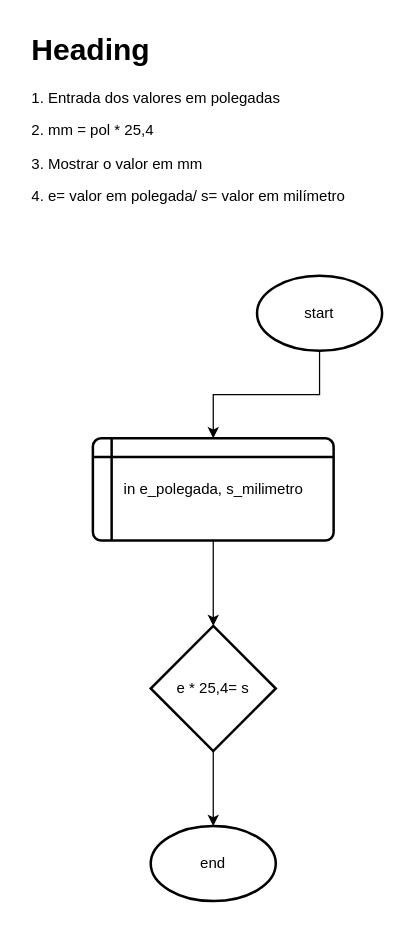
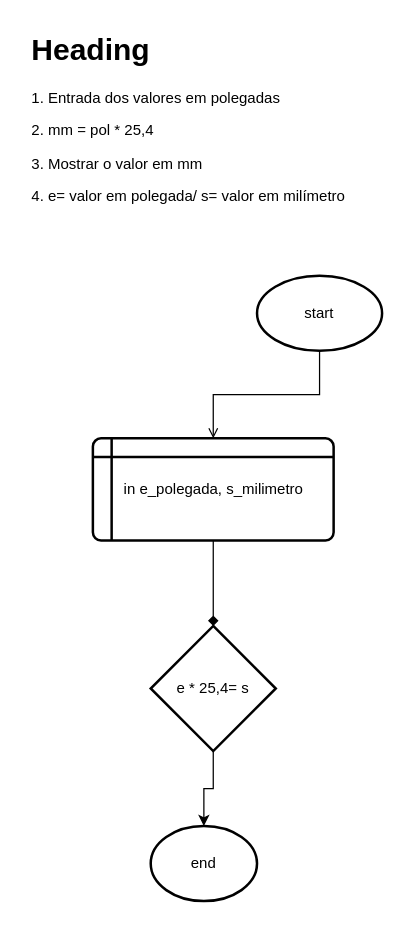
(213, 428) -> (213, 430)
(213, 616) -> (213, 615)
(213, 863) -> (204, 863)
